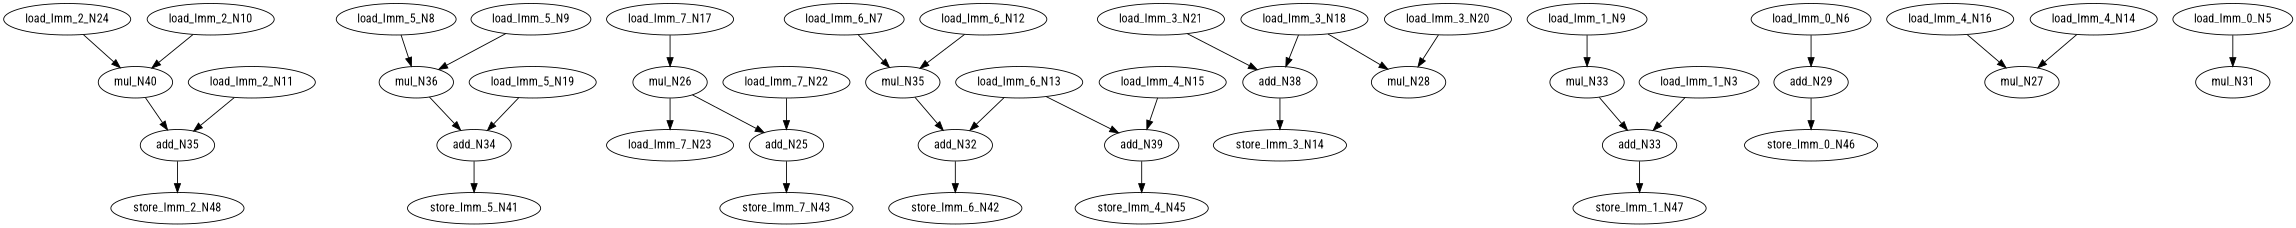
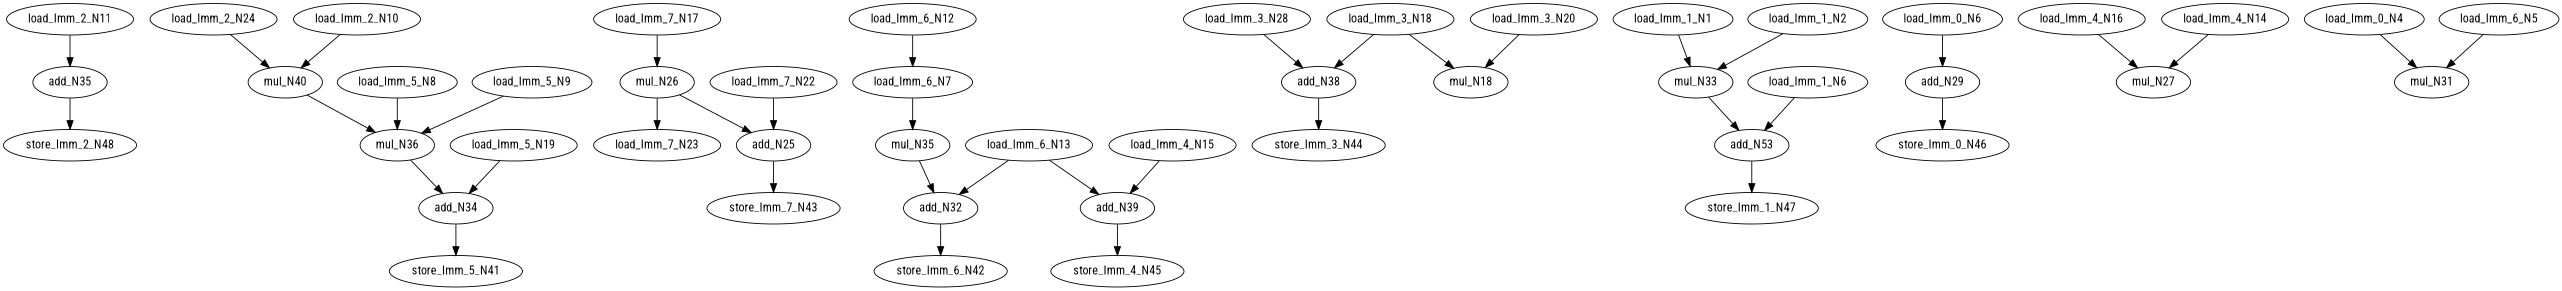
(1161, 19) -> (1247, 19)
(1587, 19) -> (1673, 19)
none -> (1808, 19)
(2233, 19) -> (2499, 19)
none -> (2364, 19)
(946, 49) -> (913, 46)
(1409, 82) -> (1471, 82)
(1699, 82) -> (1808, 82)
(154, 110) -> (337, 112)
(1280, 145) -> (1319, 145)
(1640, 145) -> (1752, 145)
